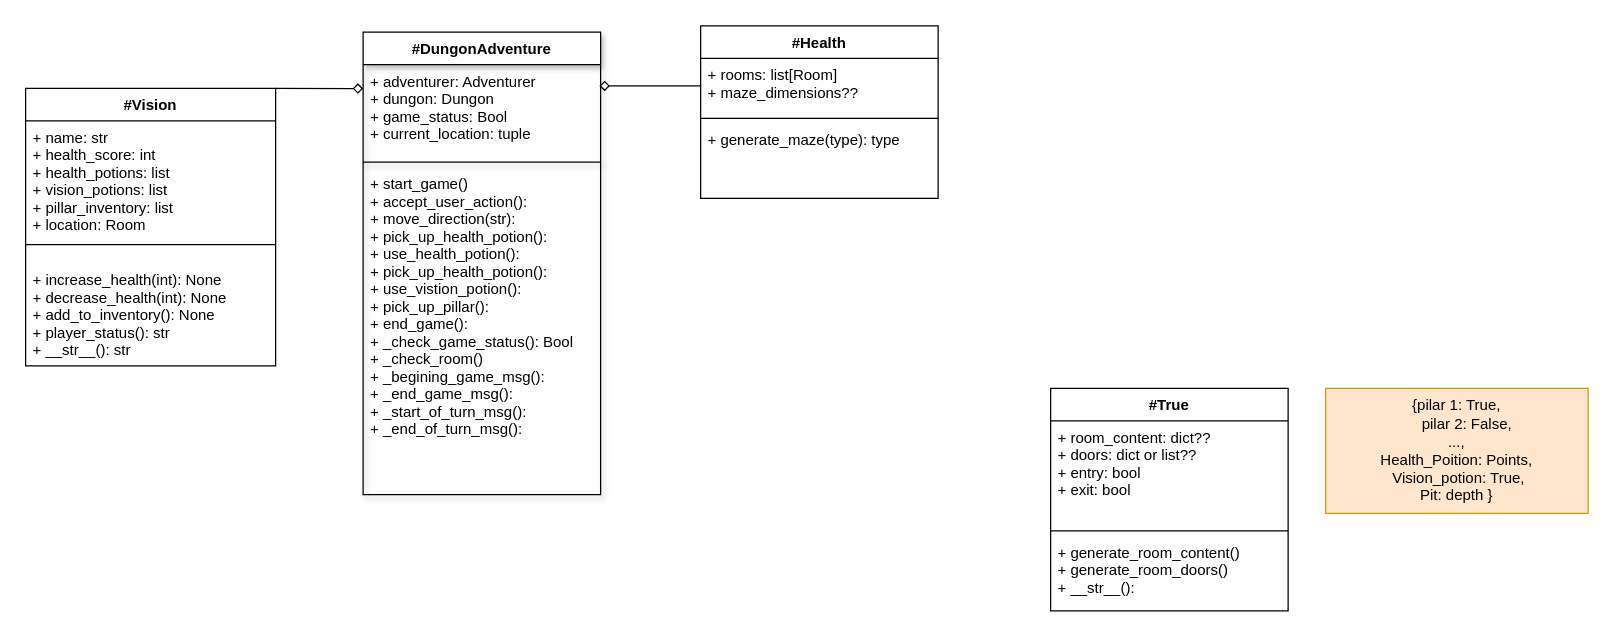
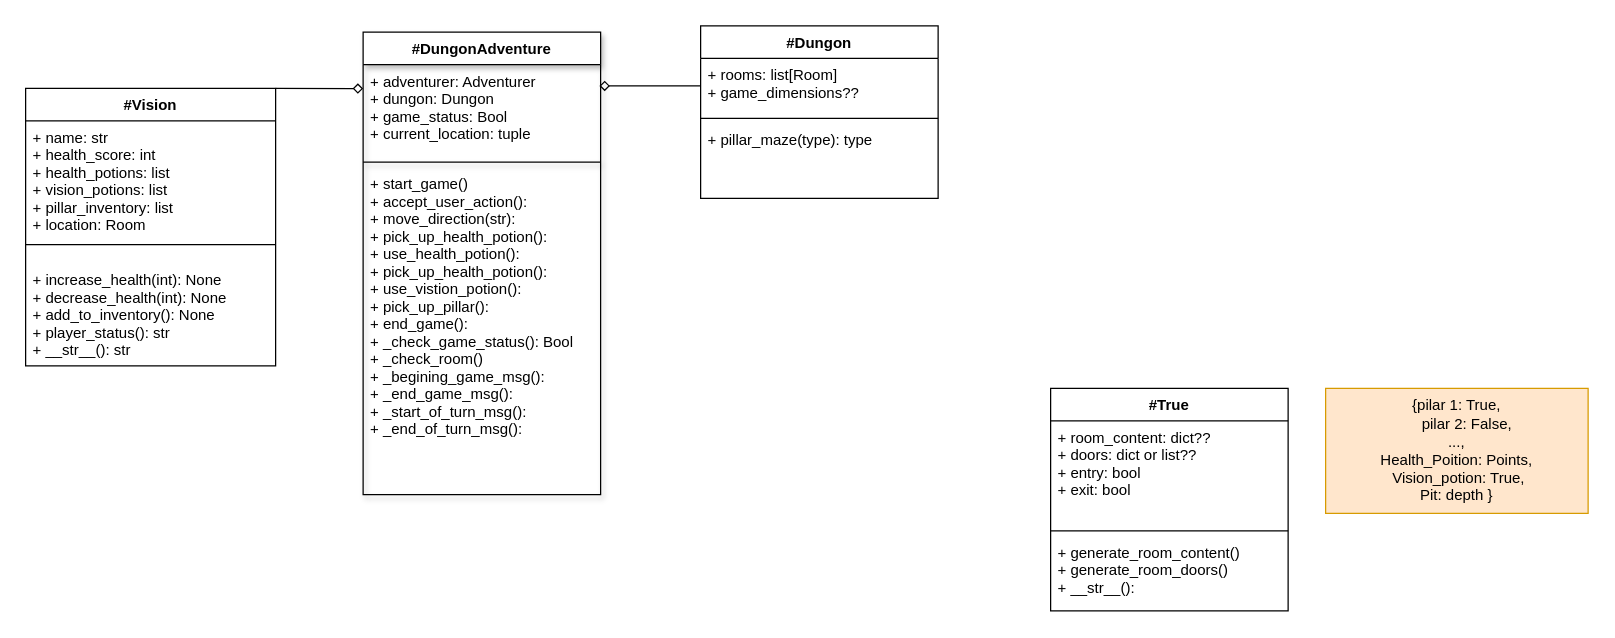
(819, 43) -> (819, 43)
(778, 75) -> (778, 75)
(815, 140) -> (801, 140)
